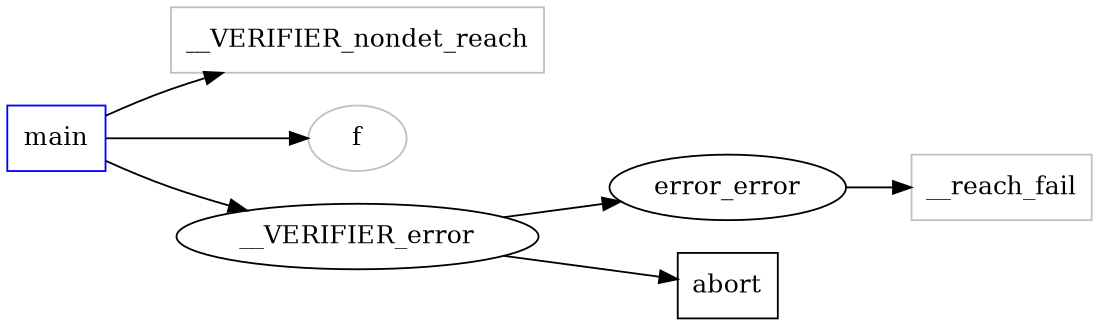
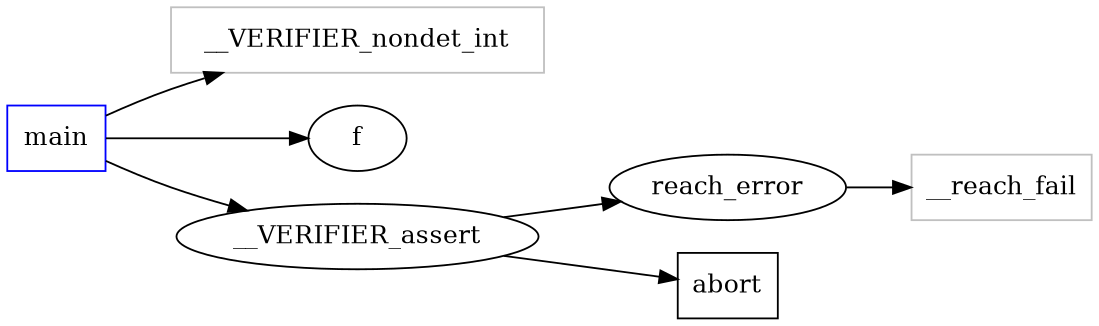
(358, 40) -> (358, 40)
(358, 138) -> (358, 138)
(728, 187) -> (728, 187)
(358, 237) -> (358, 237)
